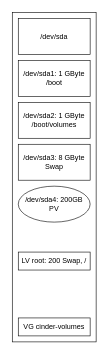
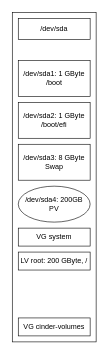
(54, 36) -> (54, 29)
(54, 120) -> (54, 120)
none -> (54, 237)
(54, 261) -> (54, 261)
